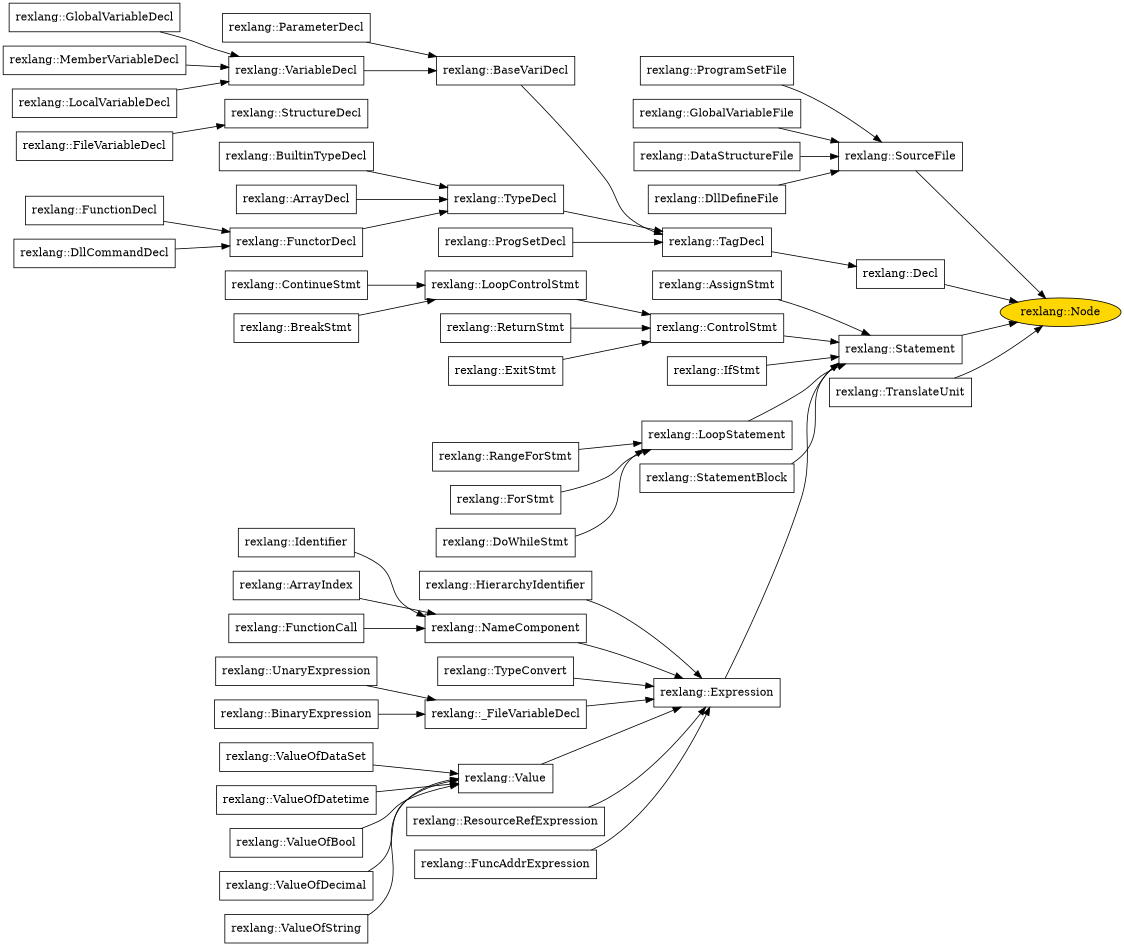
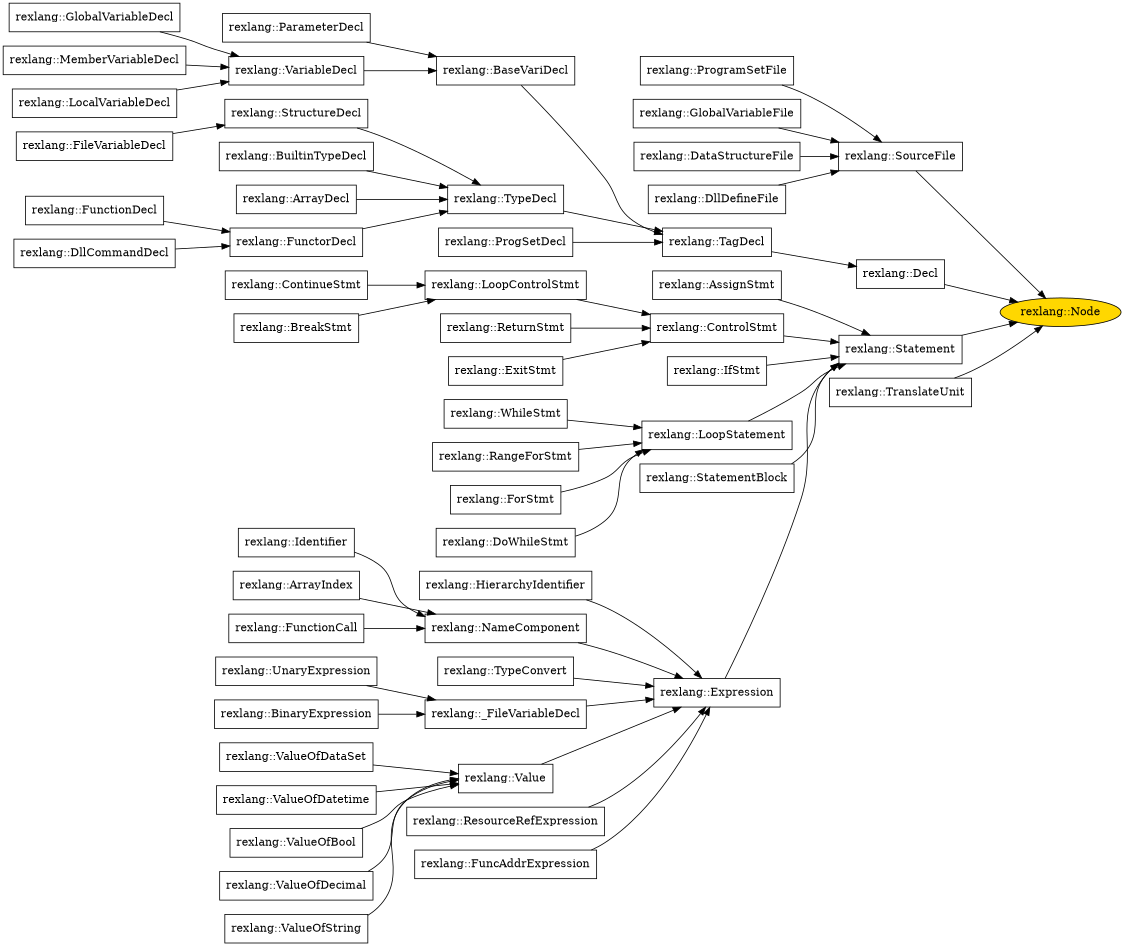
none -> (416, 152)
none -> (506, 414)
